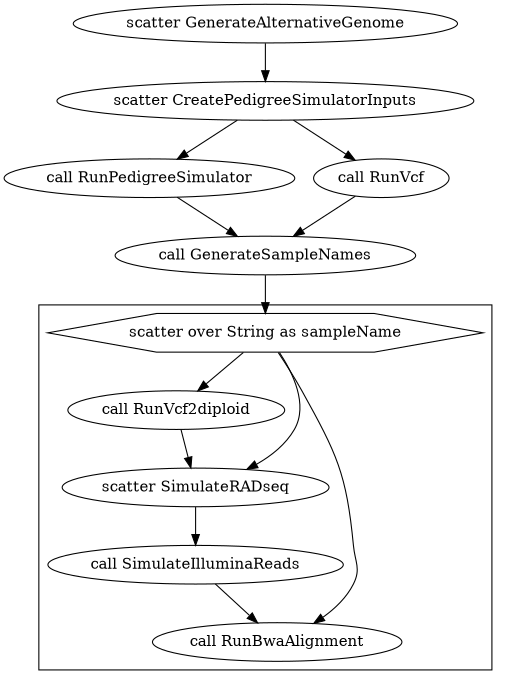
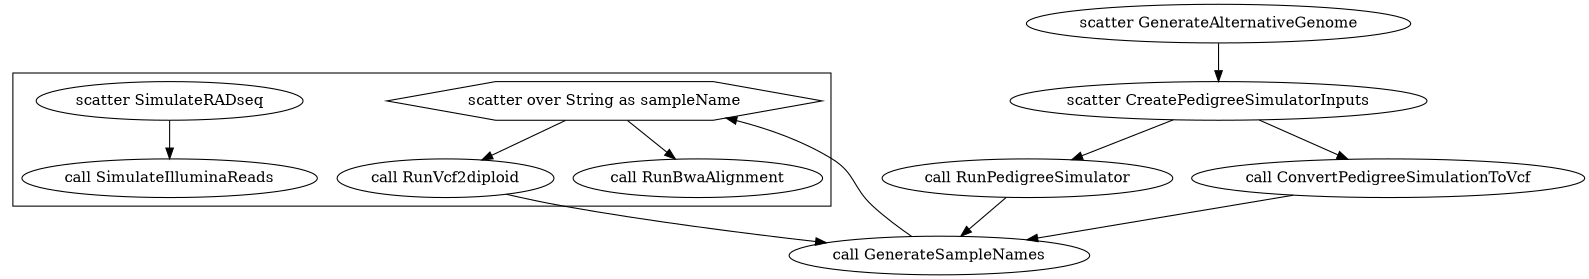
(381, 178) -> (1388, 178)
(299, 415) -> none
(185, 444) -> (660, 222)
(232, 600) -> none
